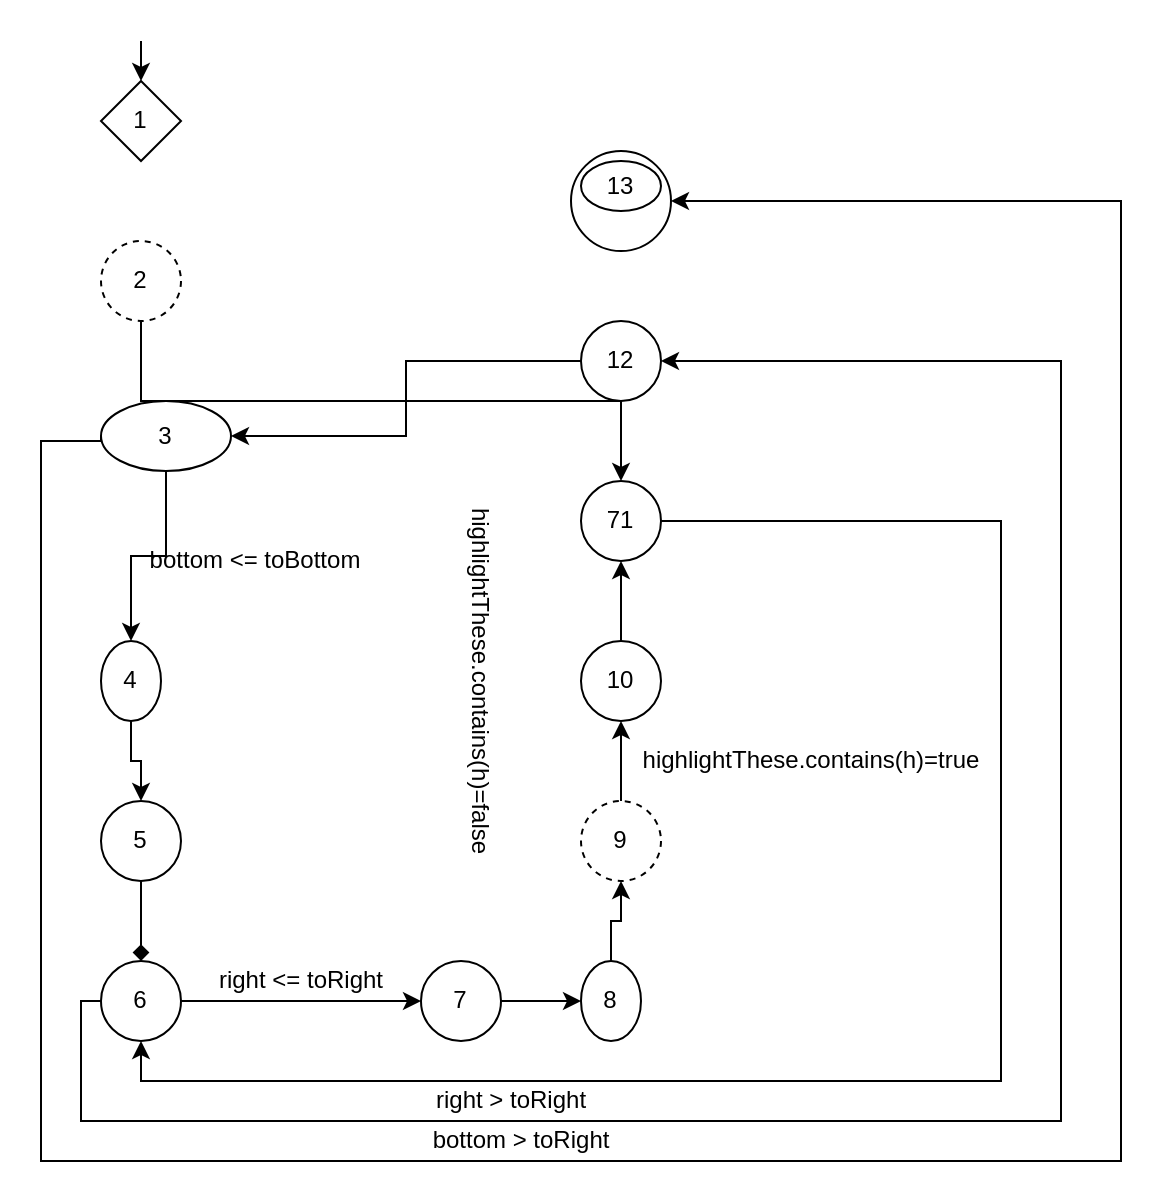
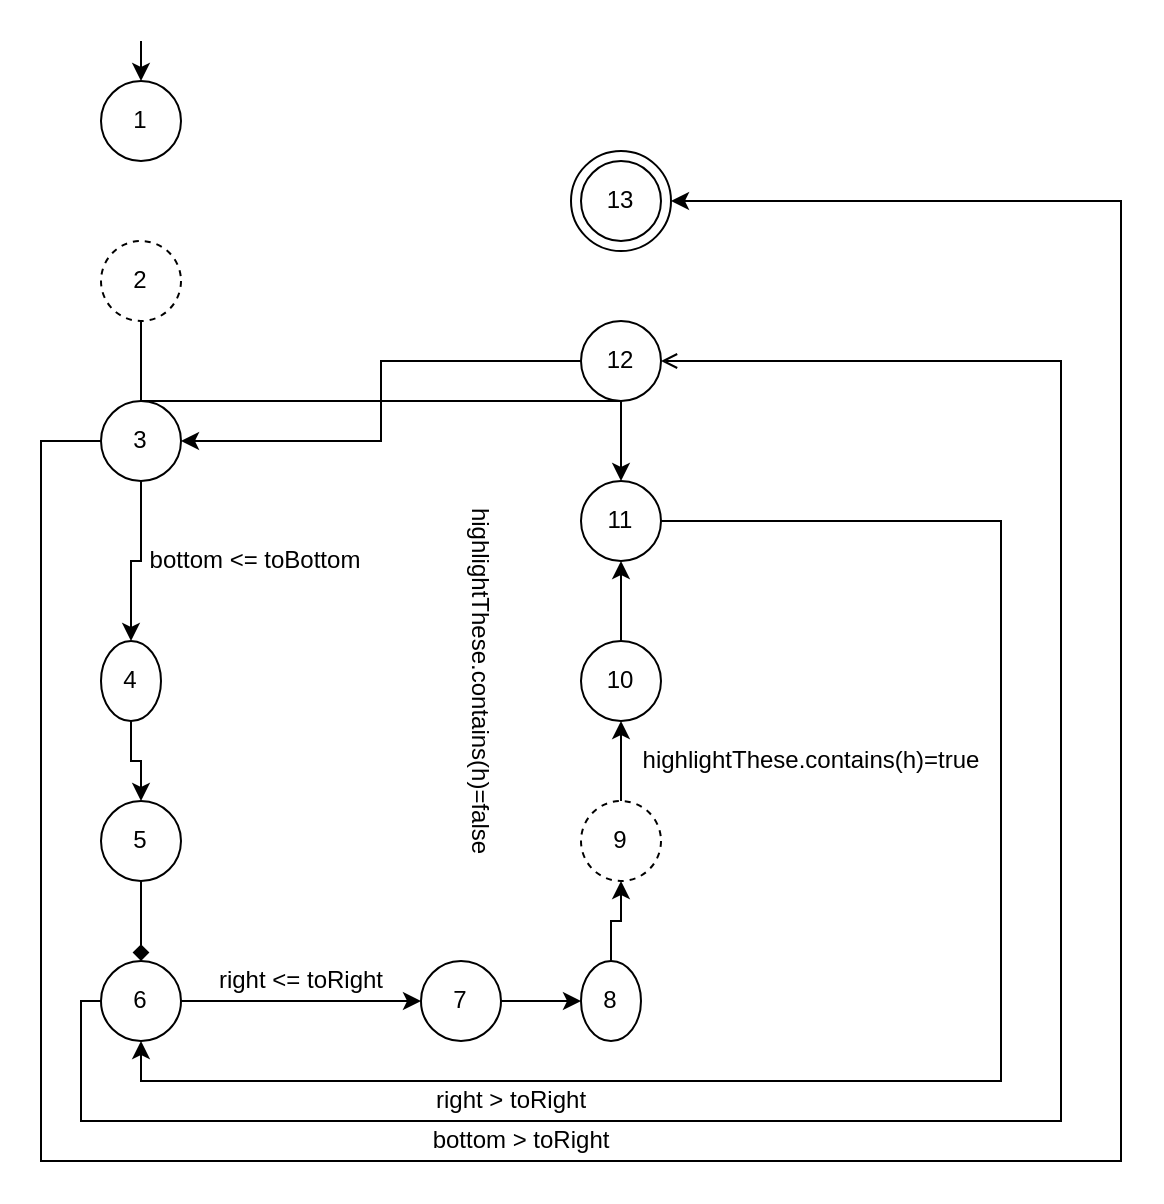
(141, 121) -> (141, 121)
(621, 186) -> (621, 201)
(676, 361) -> (672, 361)
(166, 436) -> (141, 441)
(621, 521) -> (621, 521)
